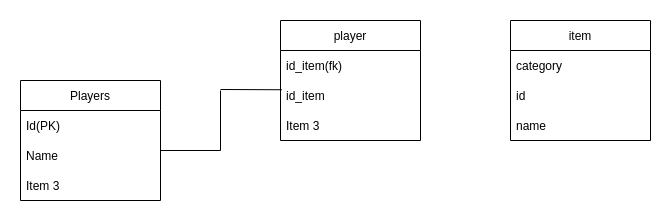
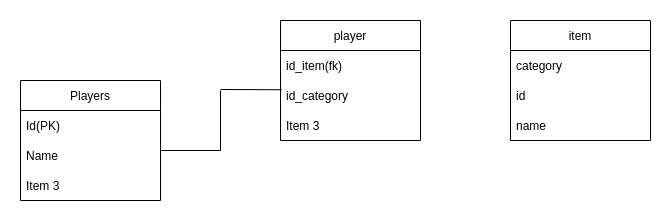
(306, 96) -> (321, 96)
